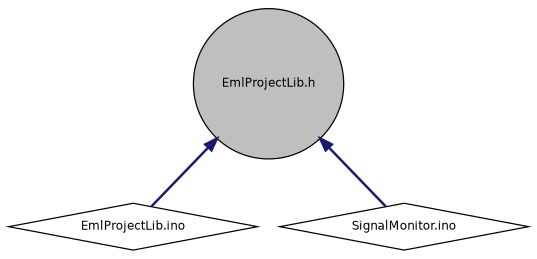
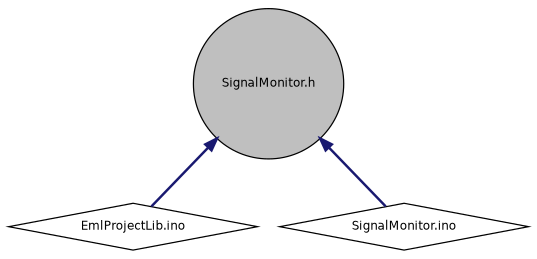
(269, 84) -> (269, 84)
